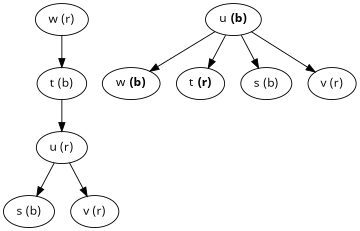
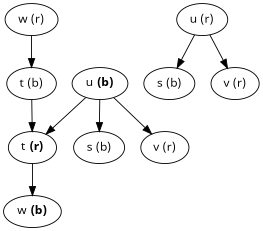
(186, 49) -> (32, 175)
(62, 111) -> (32, 111)
